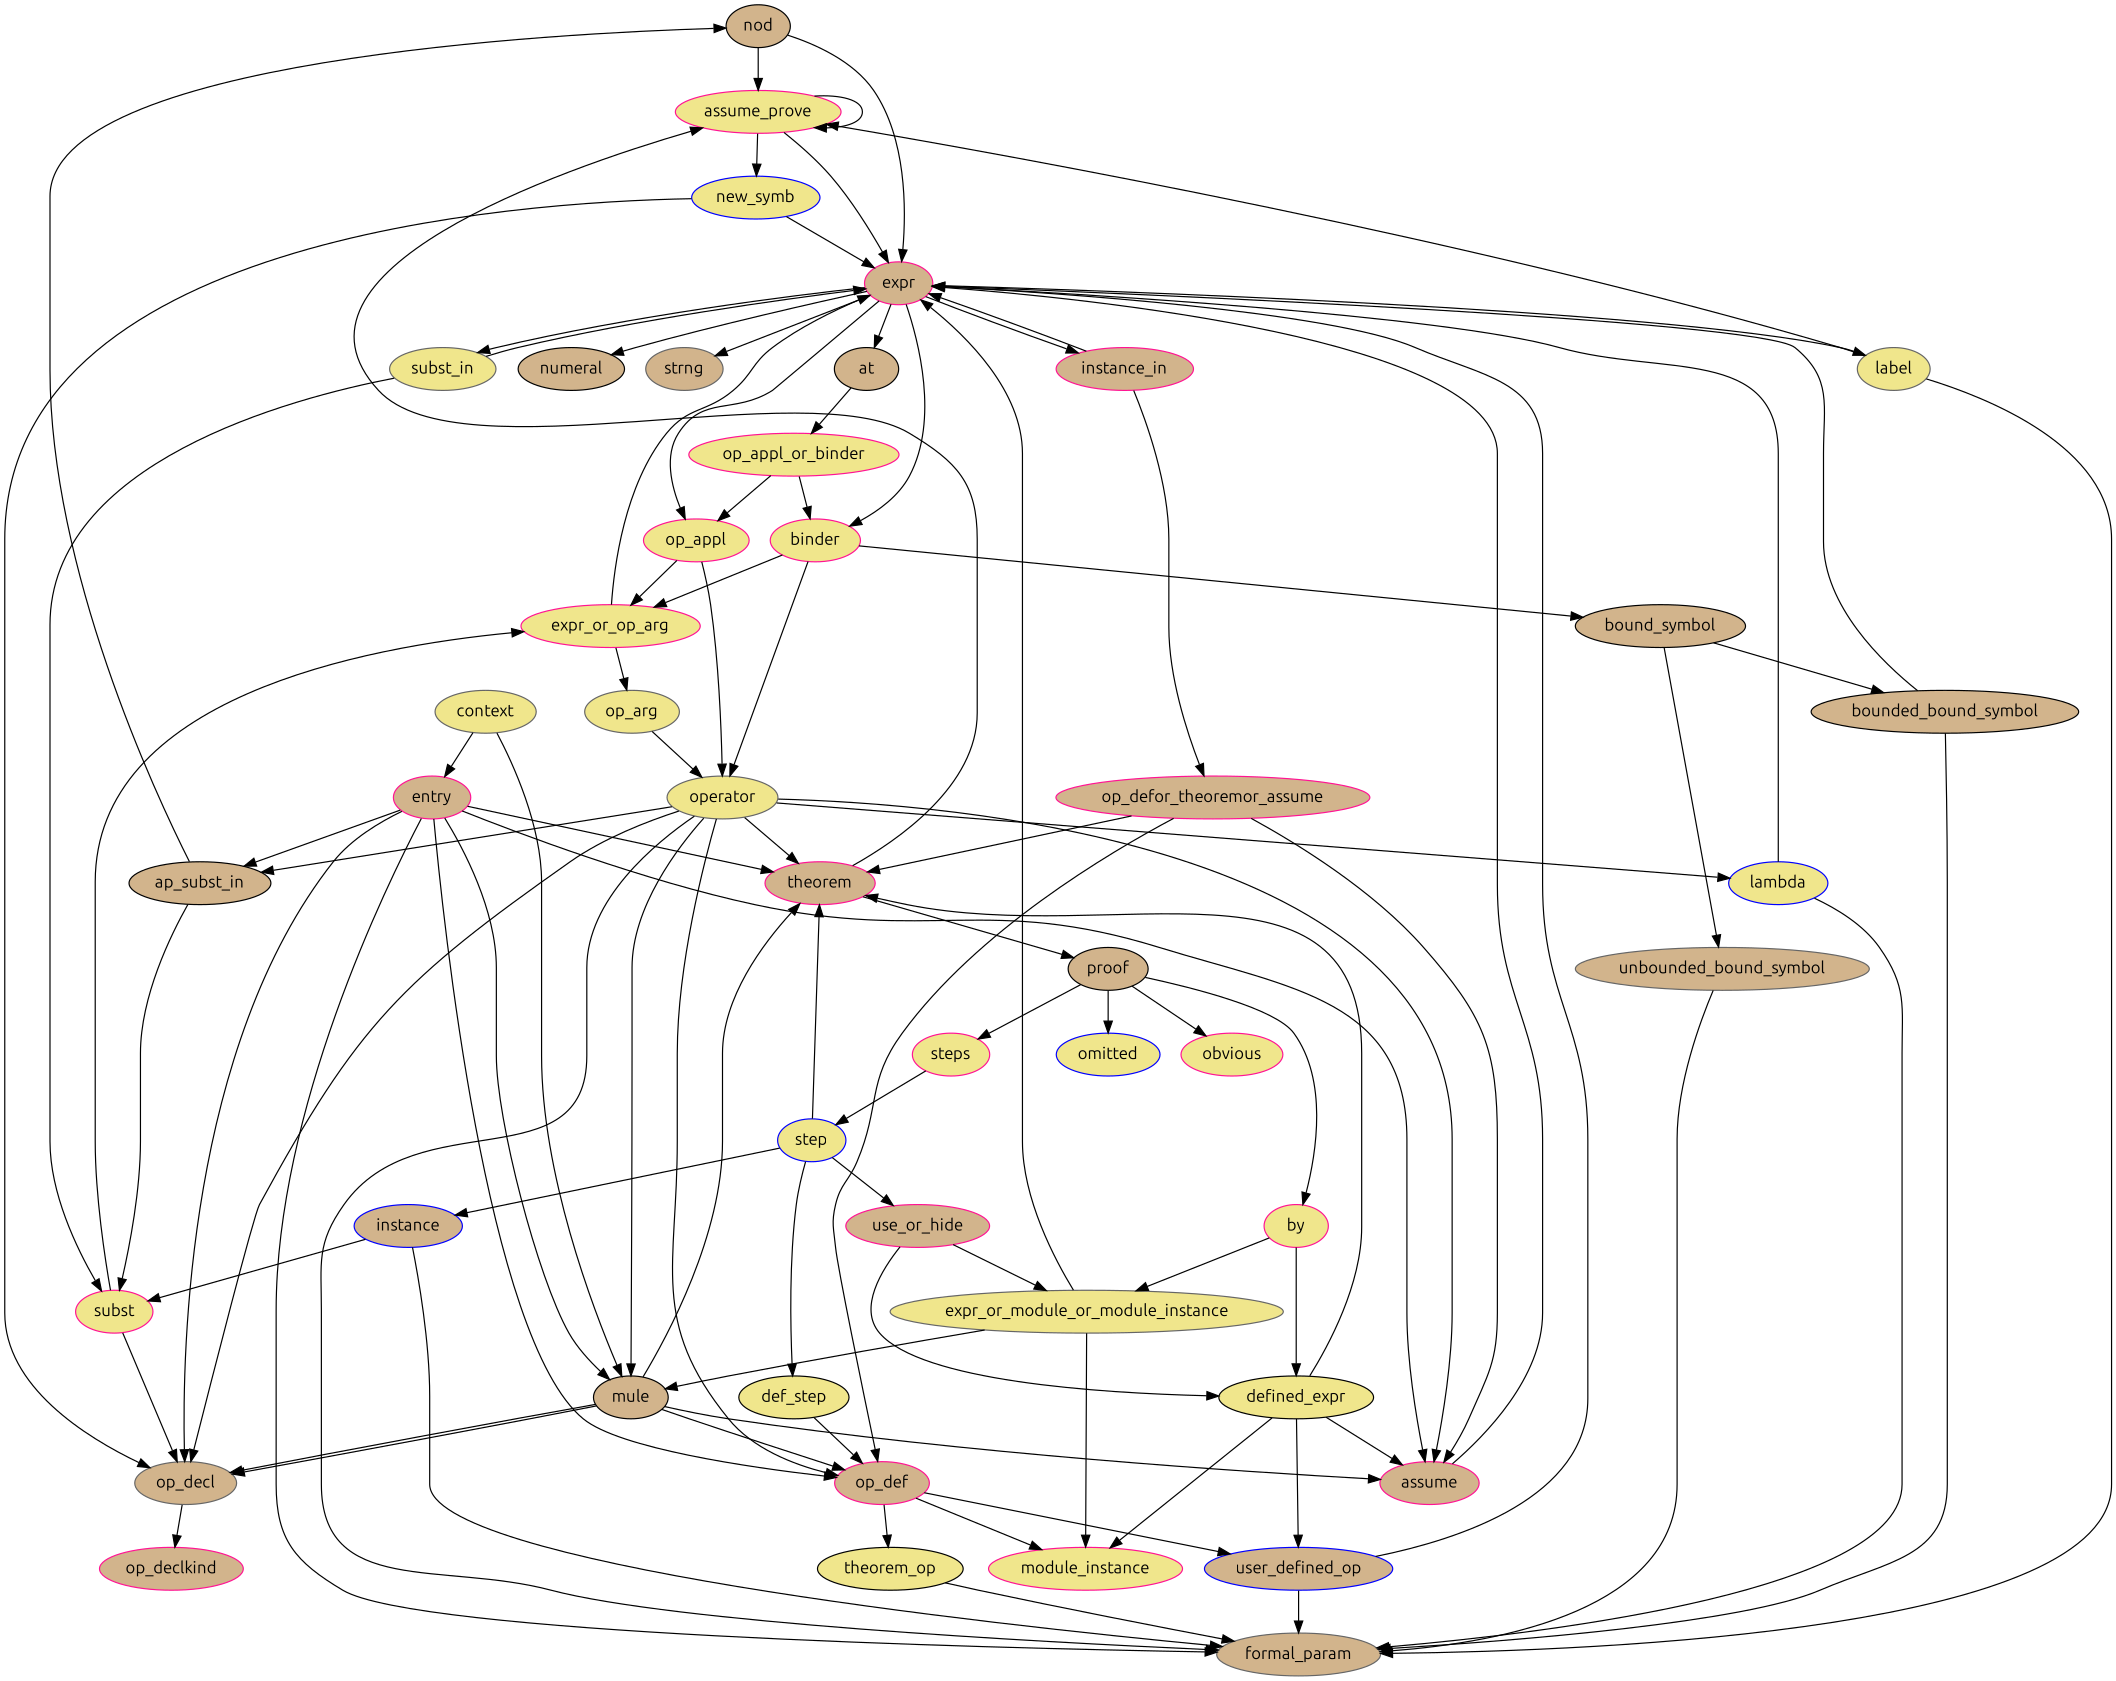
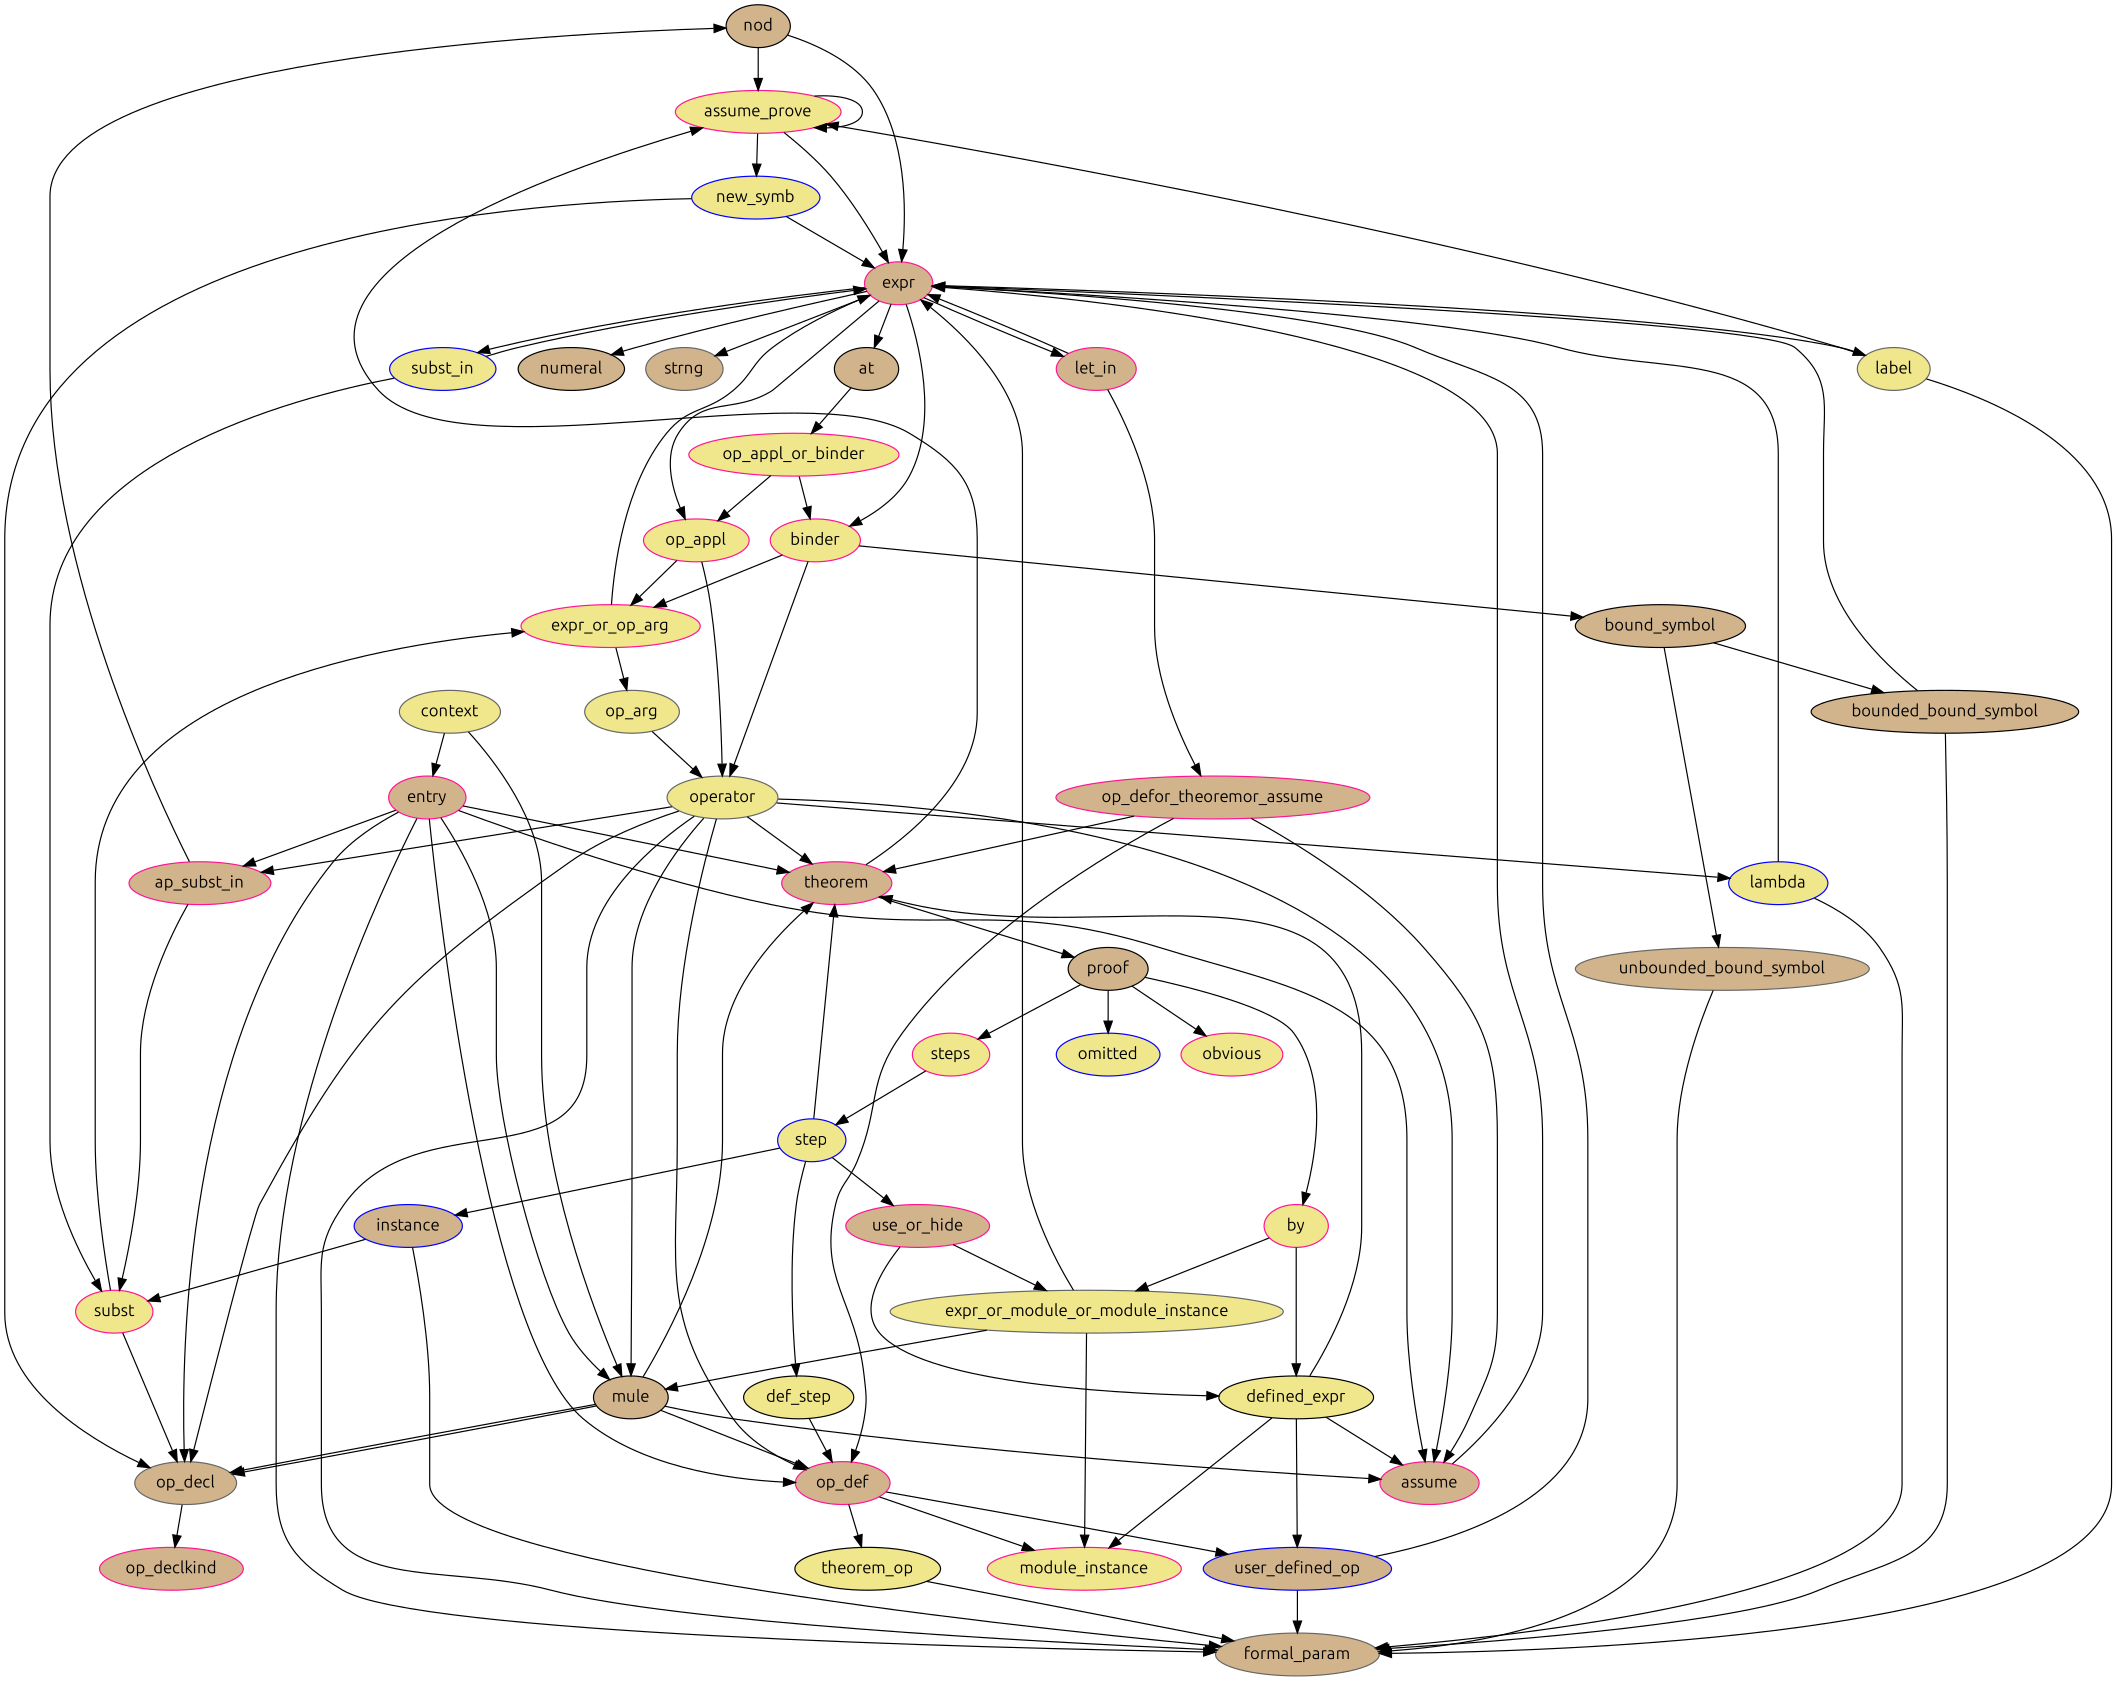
(443, 369) -> (443, 369)
(1125, 369) -> (1096, 369)
(200, 883) -> (200, 883)
